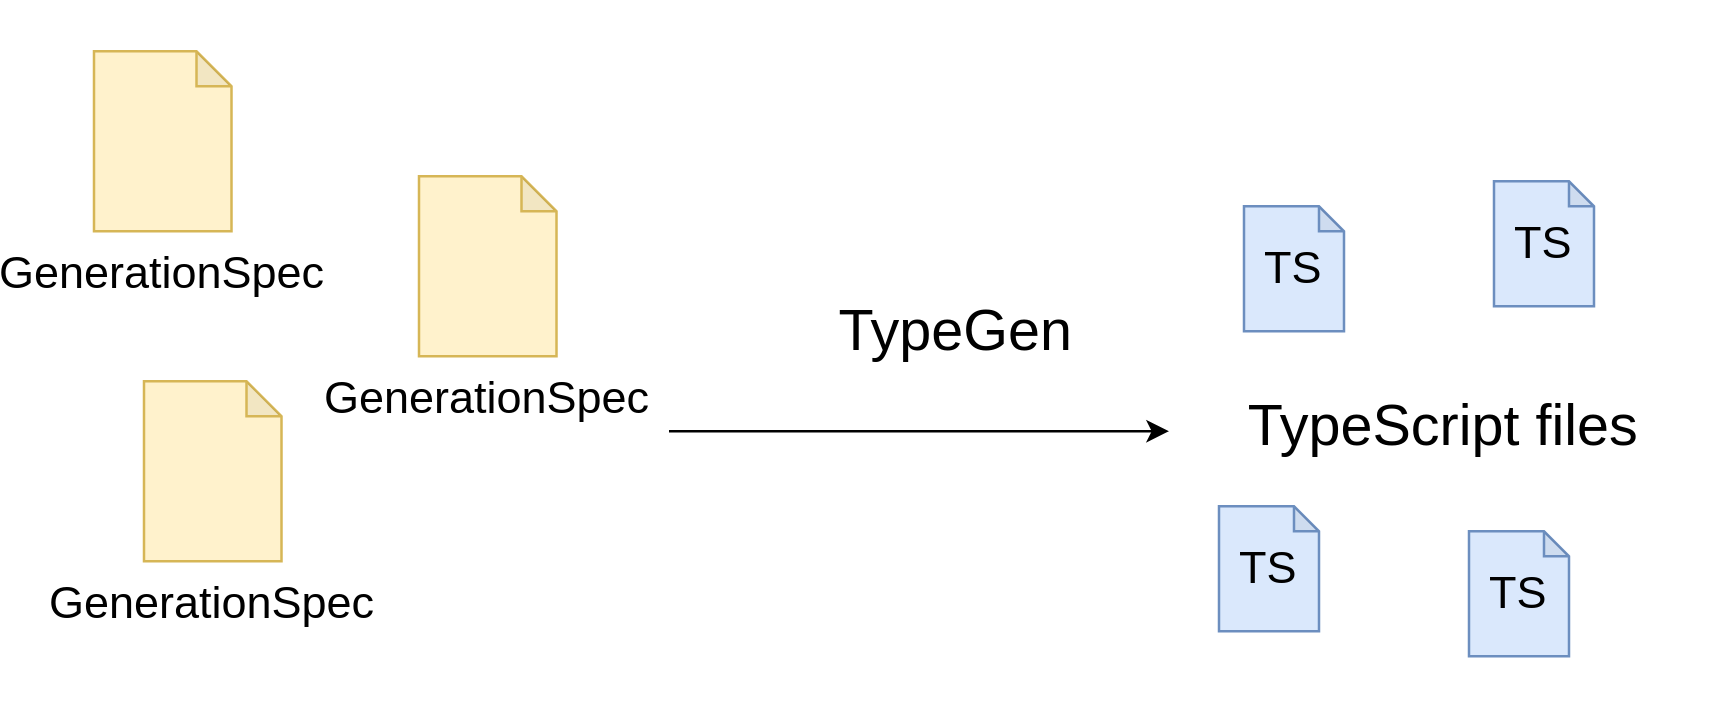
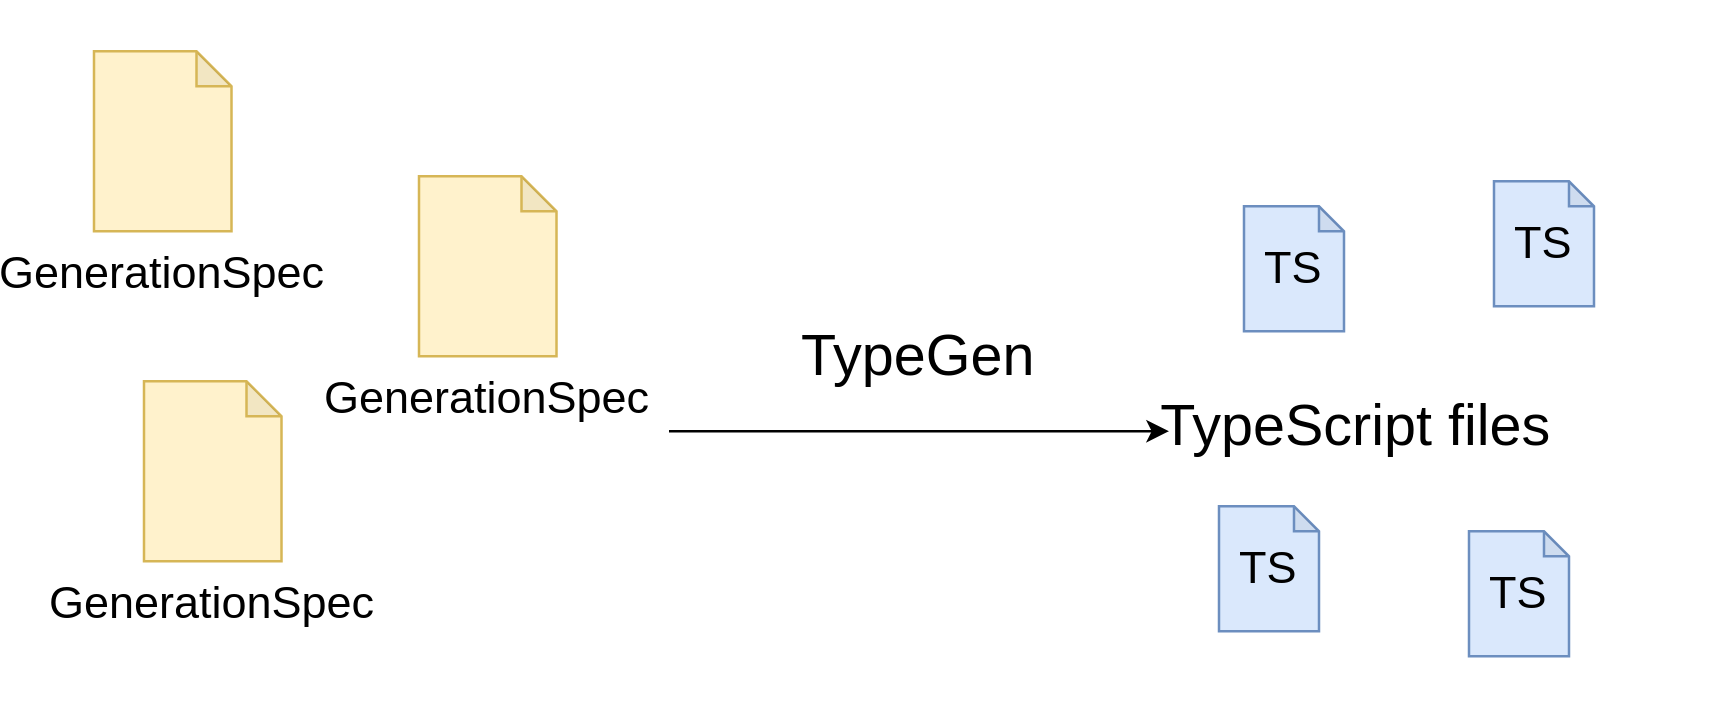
(956, 331) -> (919, 356)
(1444, 425) -> (1356, 425)
